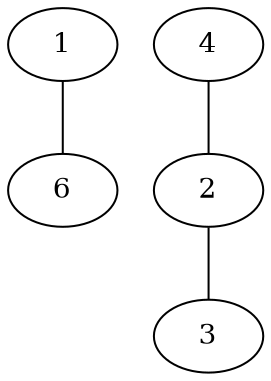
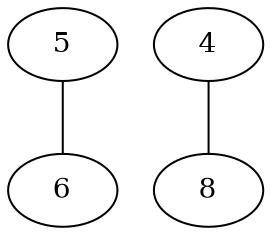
(63, 45) -> (63, 45)
(209, 190) -> (209, 190)
(209, 336) -> none
